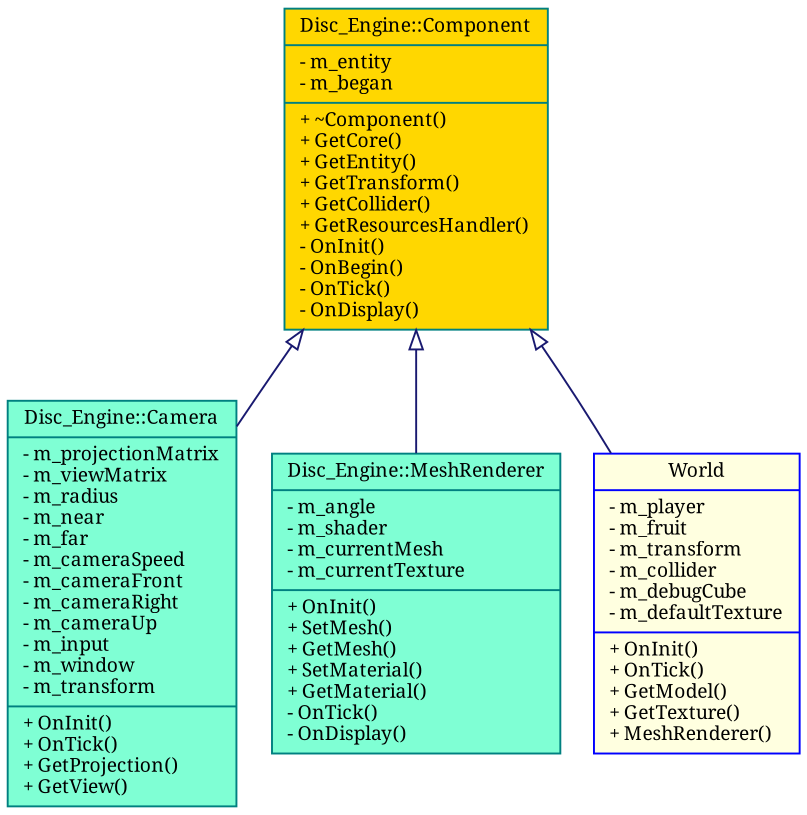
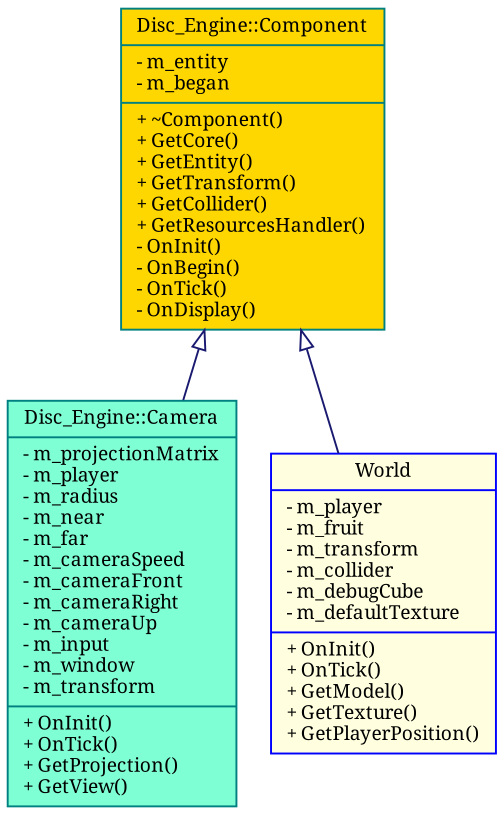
(96, 476) -> (71, 476)
(416, 604) -> none
(691, 734) -> (383, 734)
